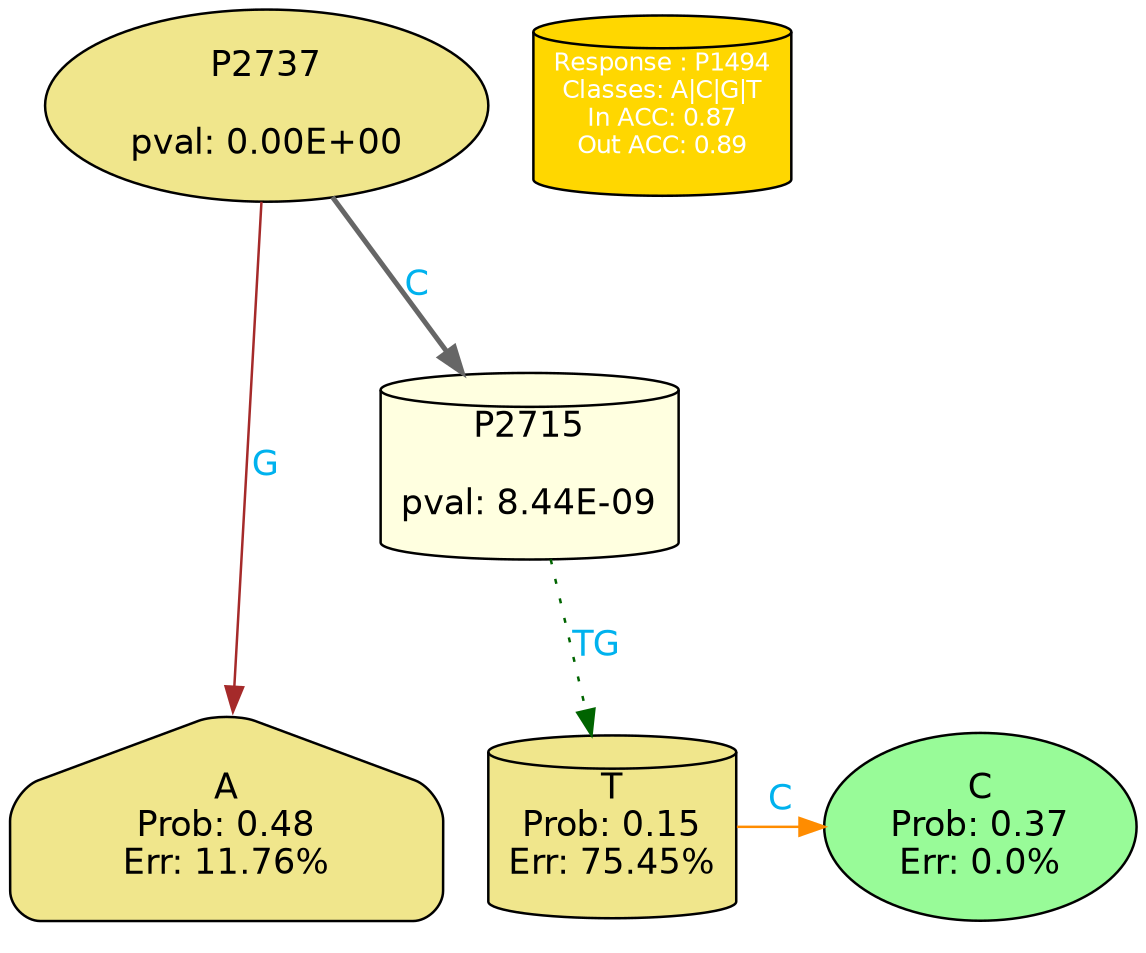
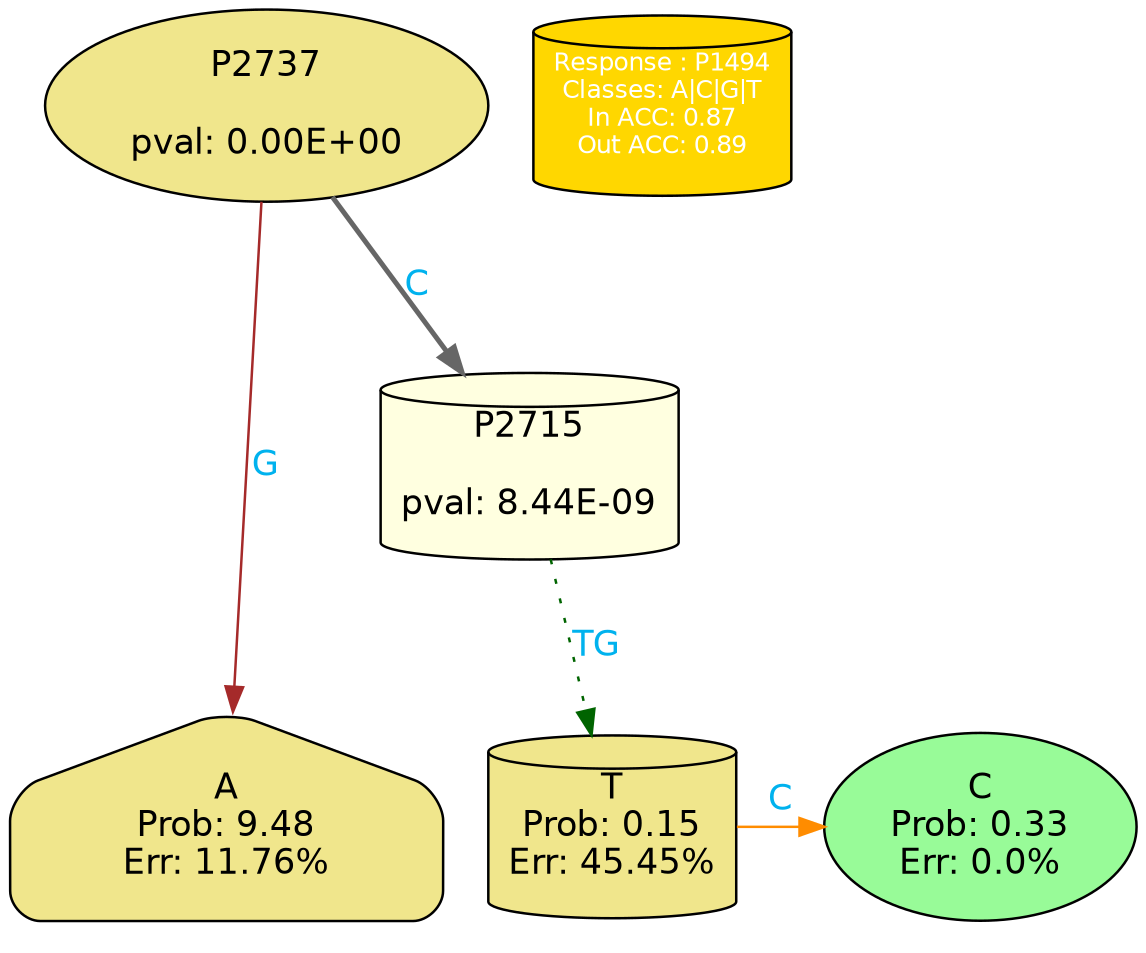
(227, 827) -> (227, 827)
(612, 827) -> (612, 827)
(980, 827) -> (980, 827)
